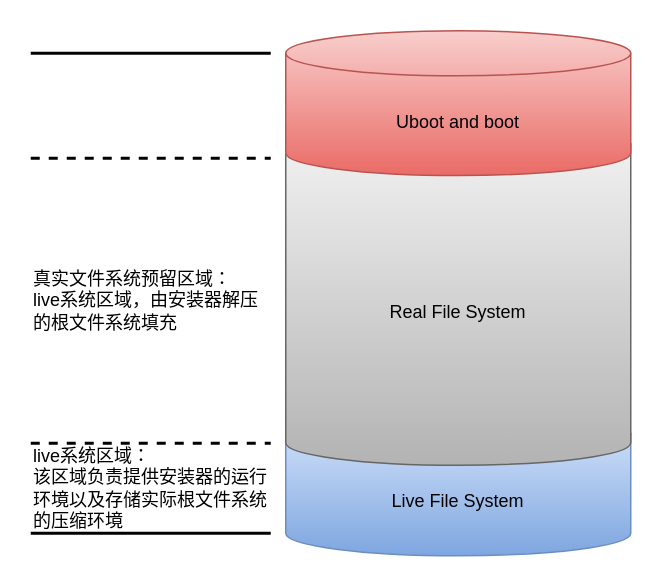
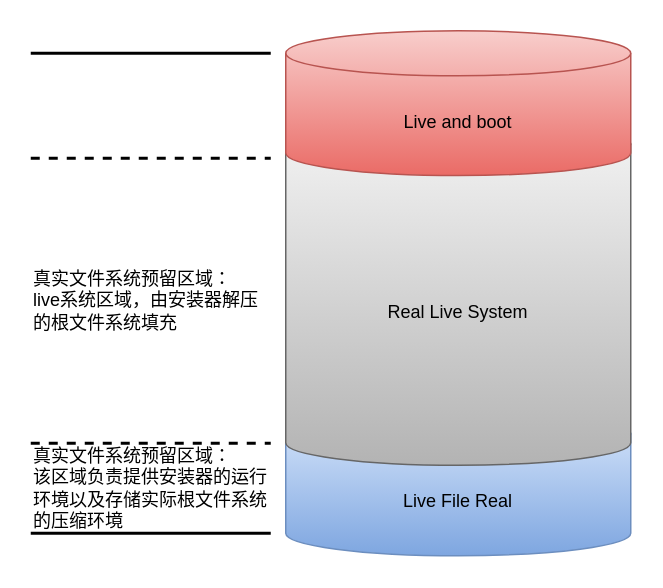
(458, 122) -> (458, 122)
(458, 313) -> (458, 313)
(152, 488) -> (152, 488)
(458, 502) -> (458, 502)
